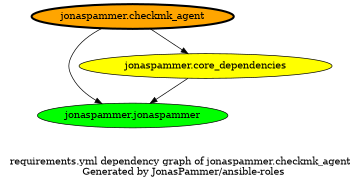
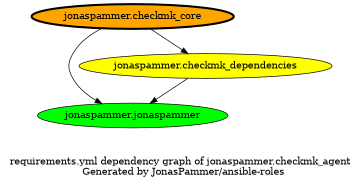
(133, 16) -> (133, 16)
(206, 66) -> (206, 66)
